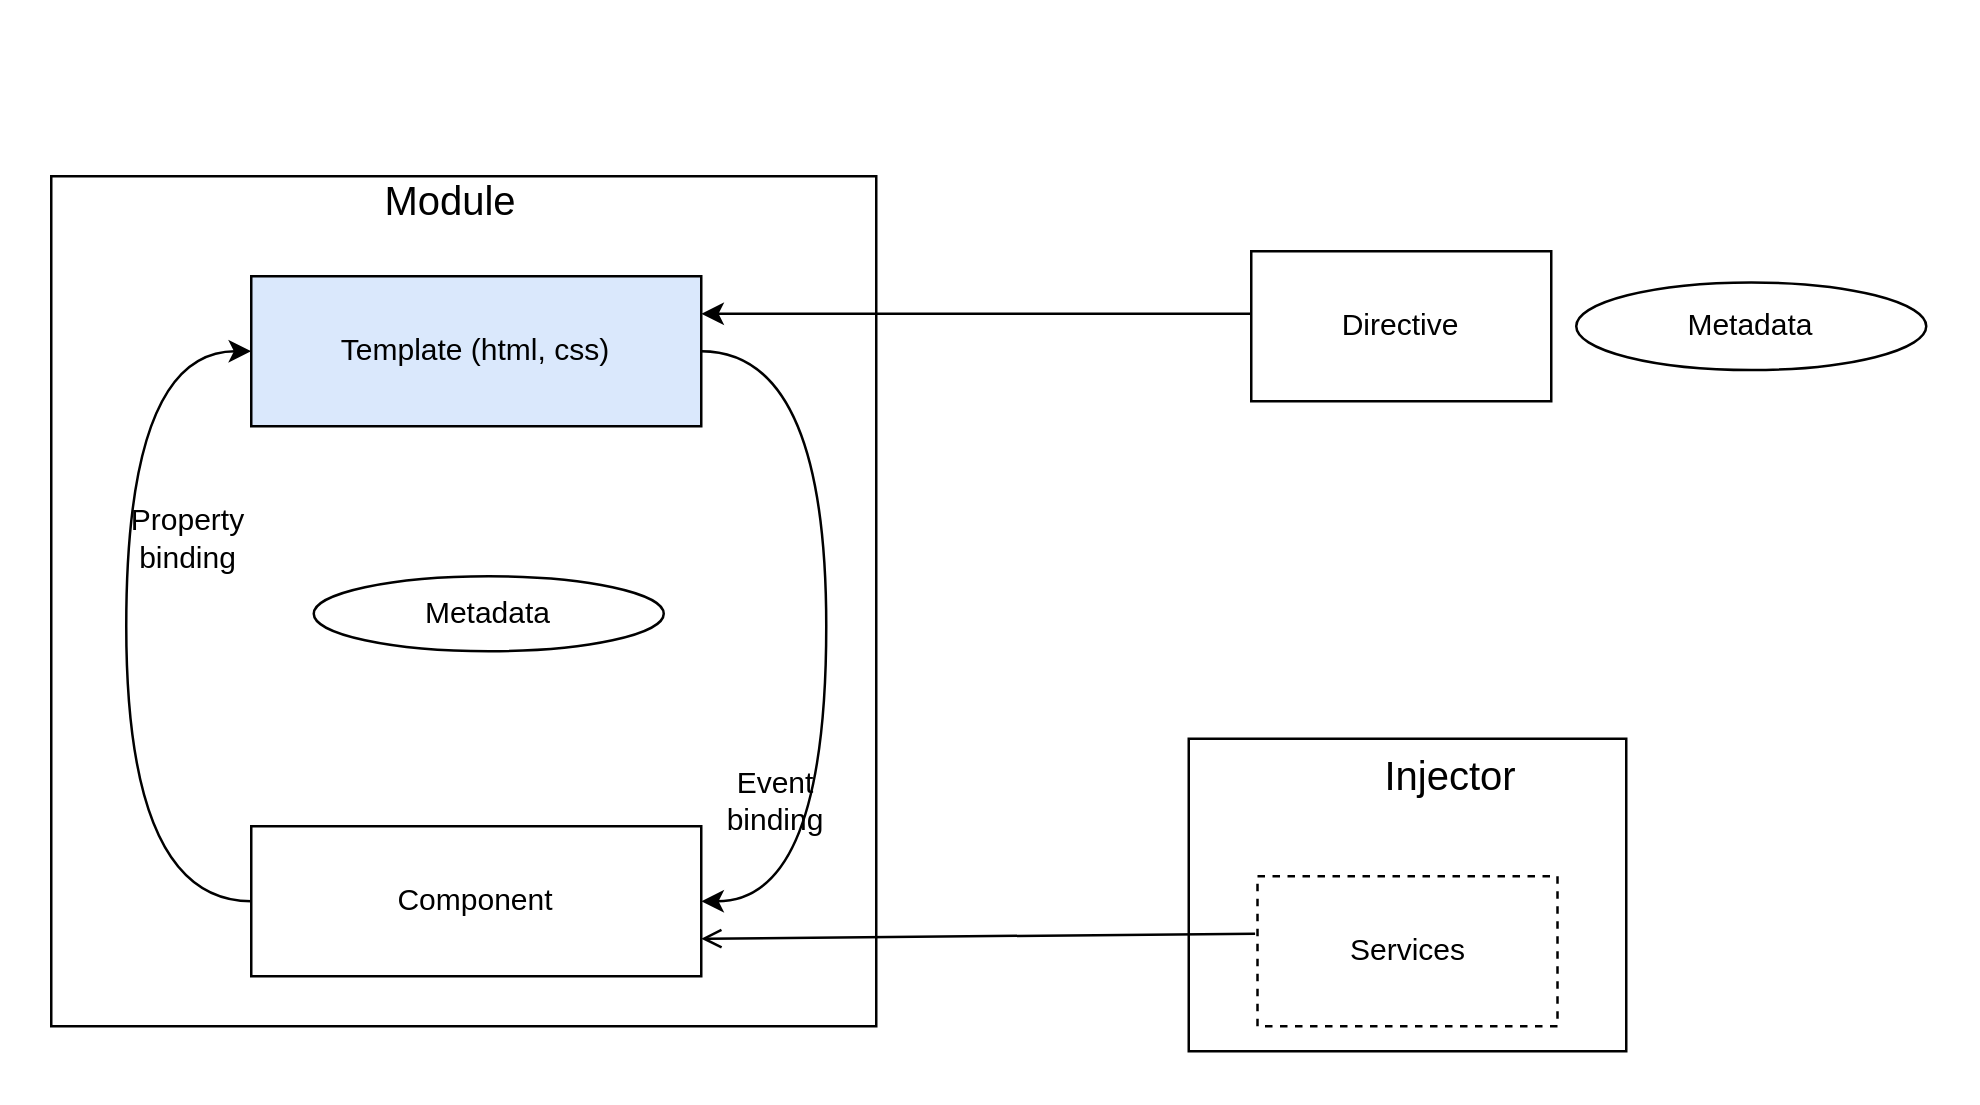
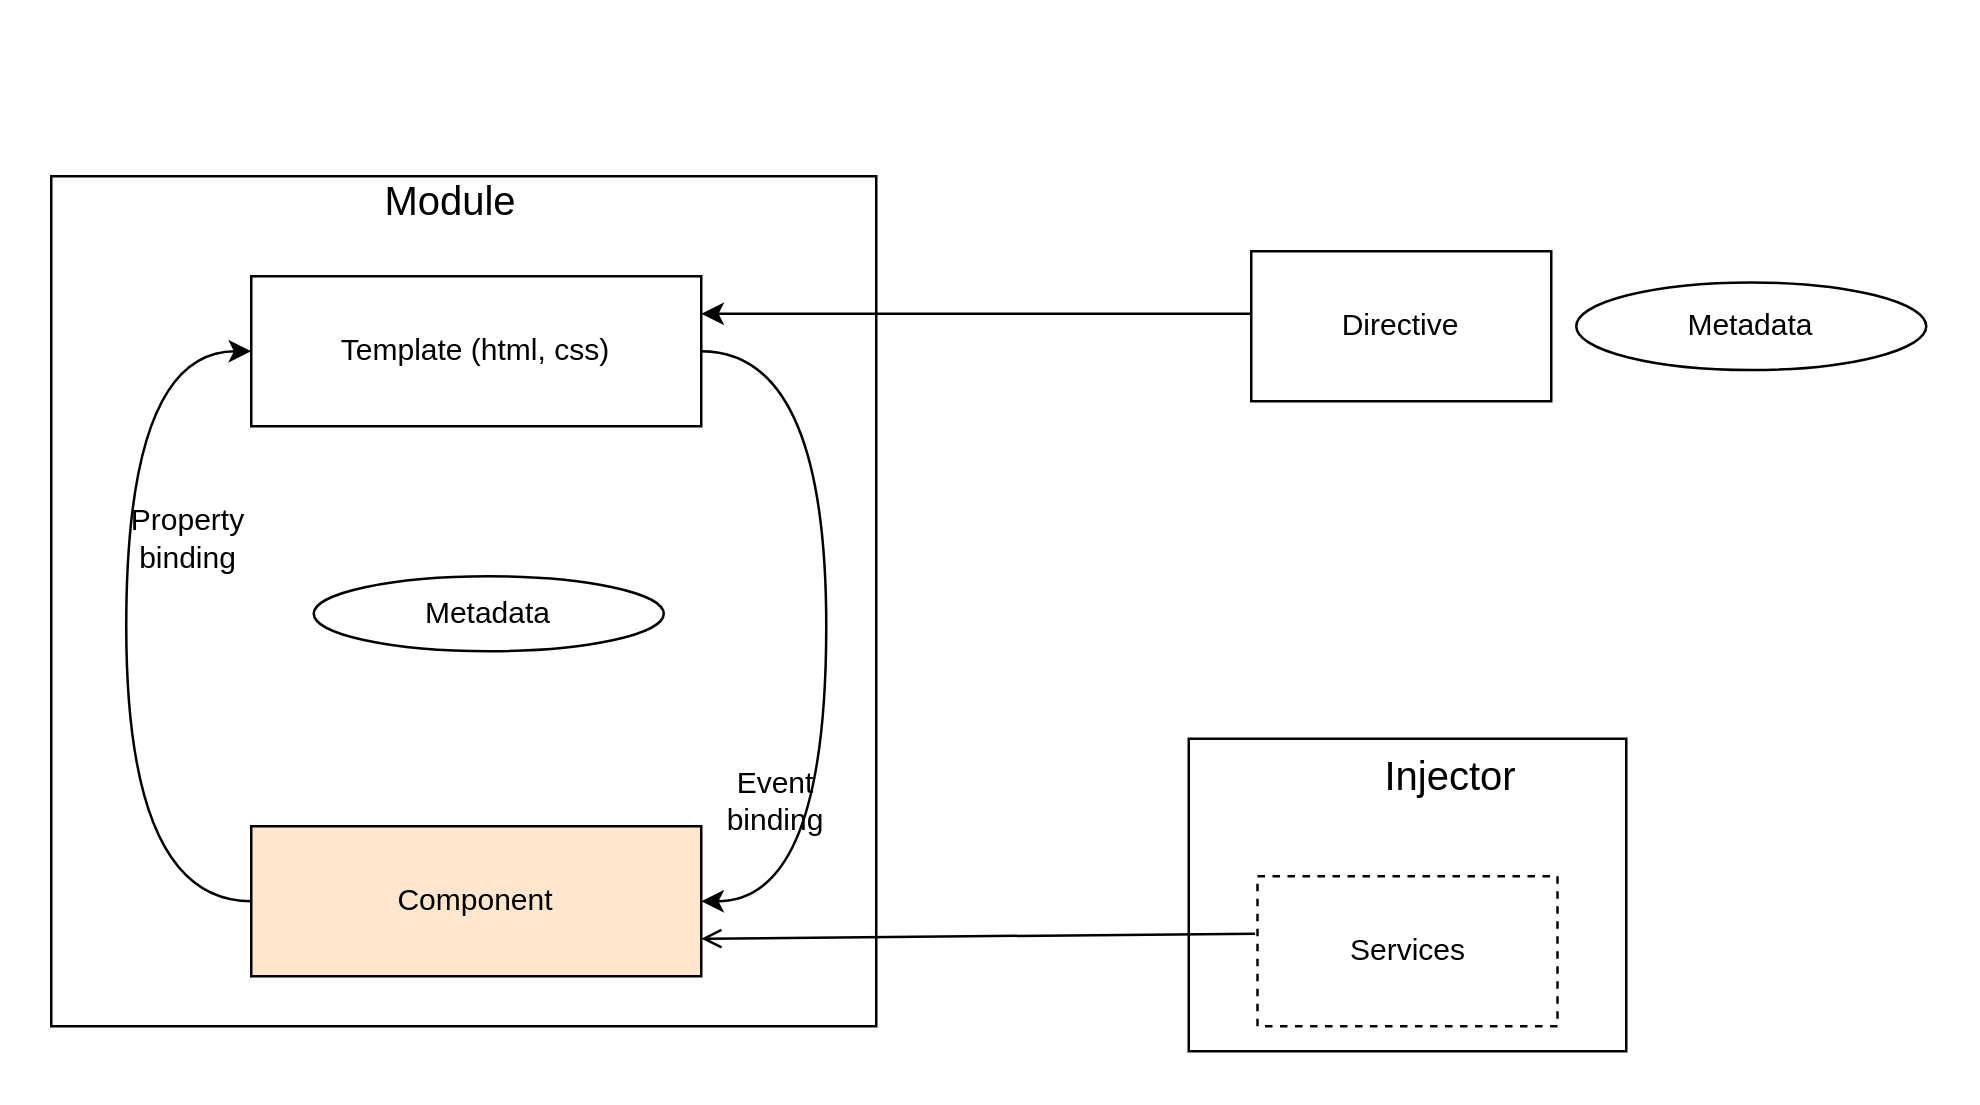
(476, 351) -> (476, 351)
(476, 901) -> (476, 901)
